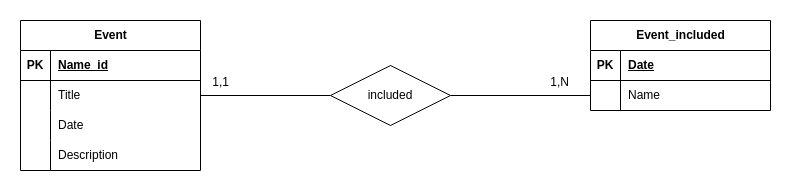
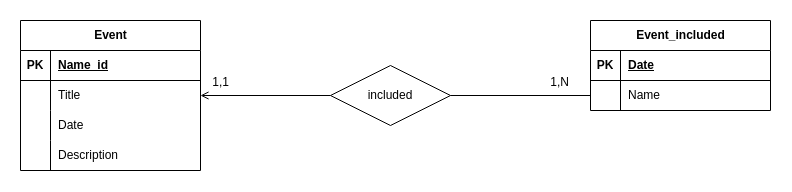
(206, 96) -> (206, 96)
